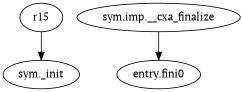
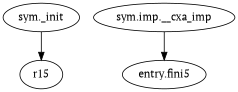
(159, 17) -> (164, 17)
(41, 42) -> (41, 42)
(159, 75) -> (164, 75)
